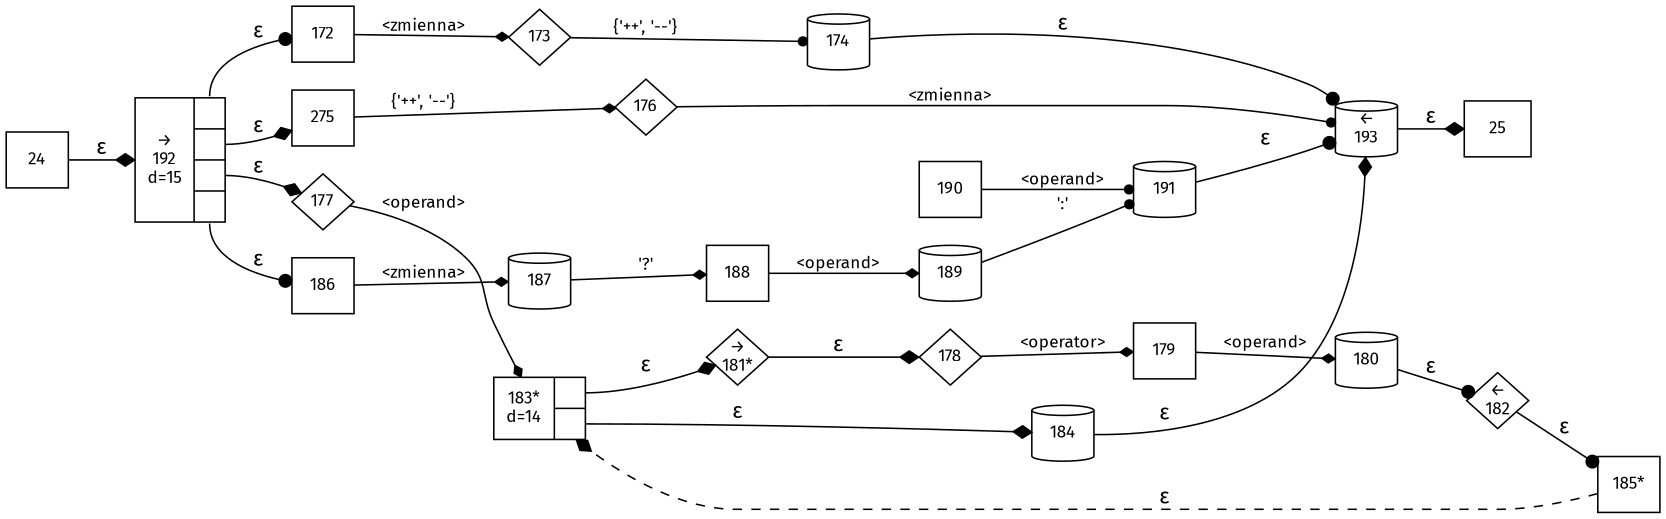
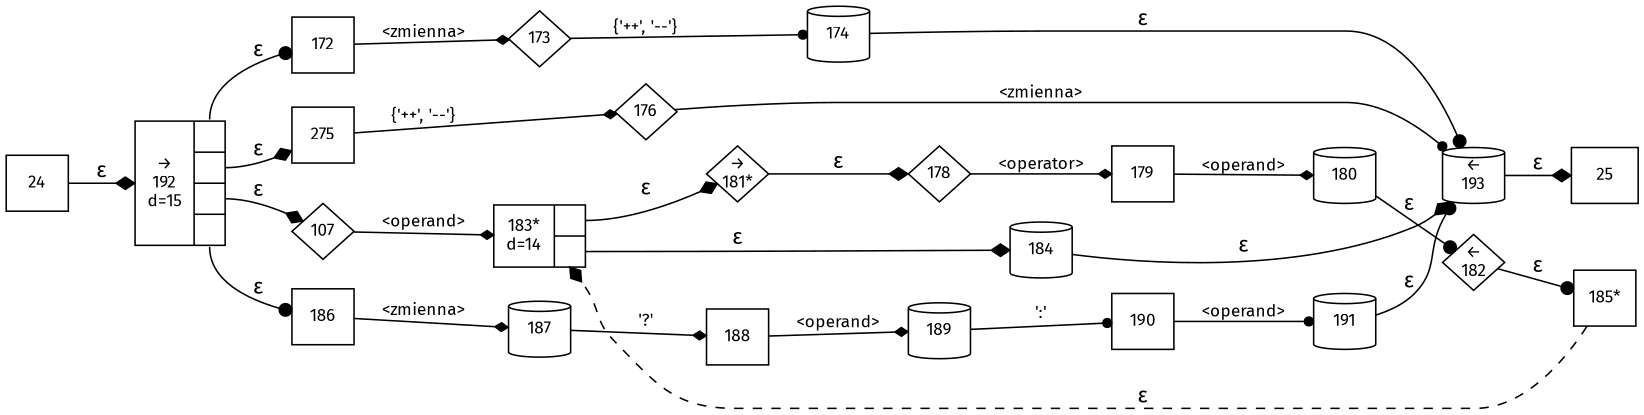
(323, 202) -> (323, 231)
(1054, 235) -> (1037, 326)
